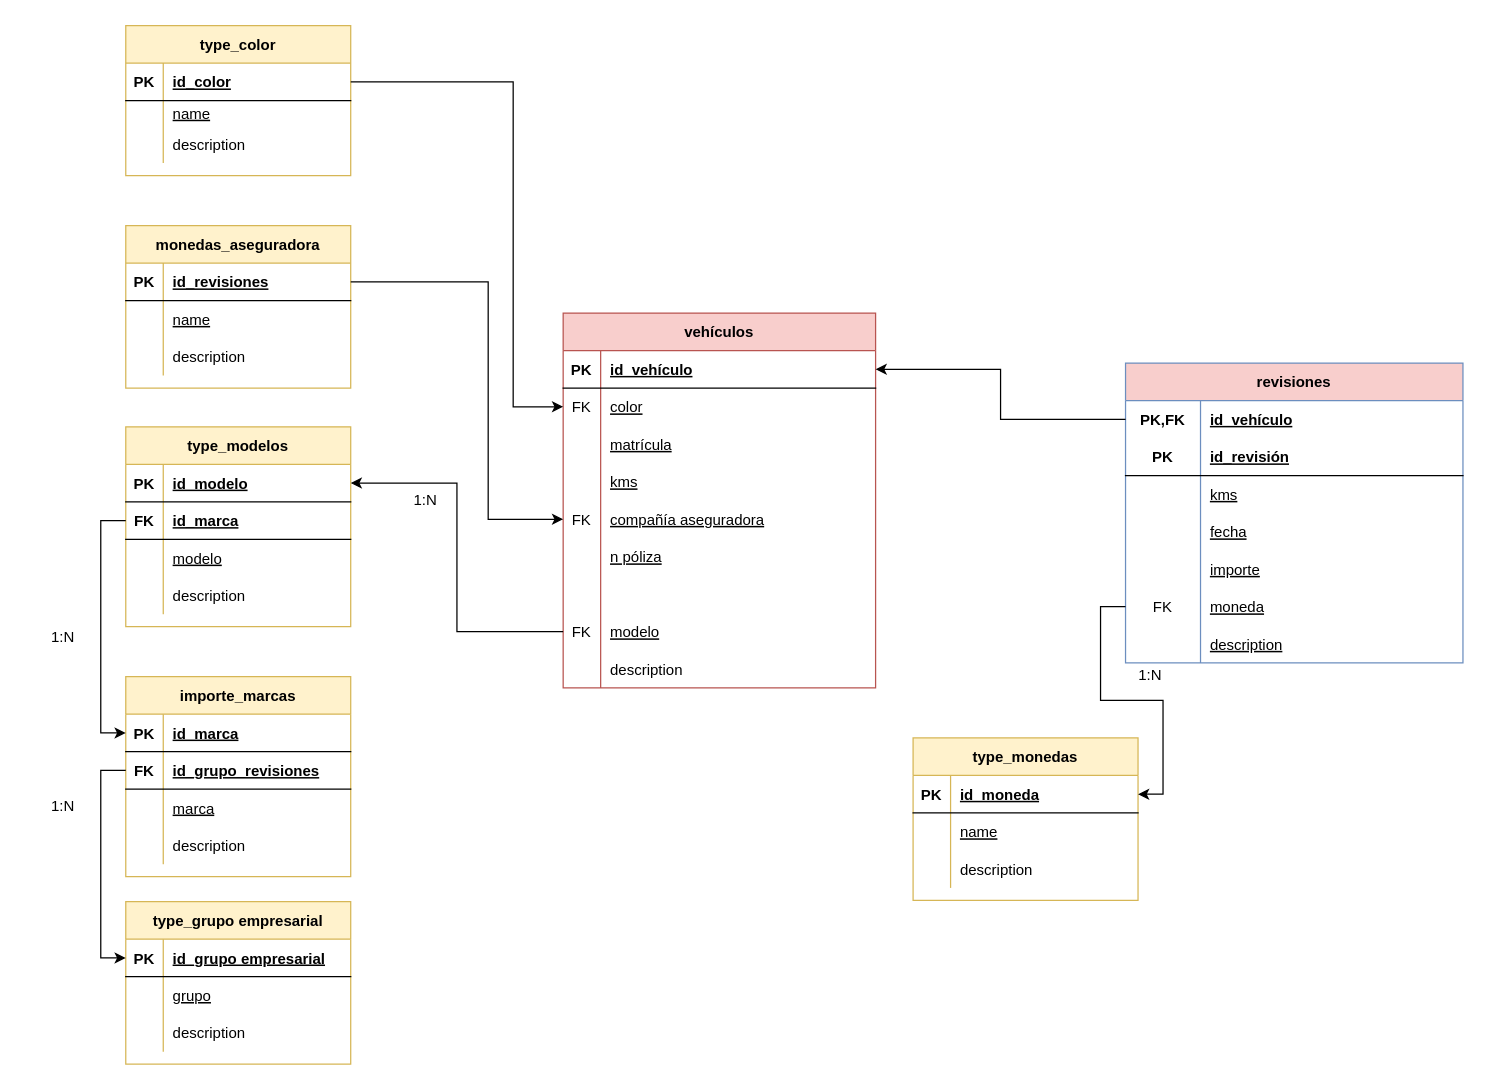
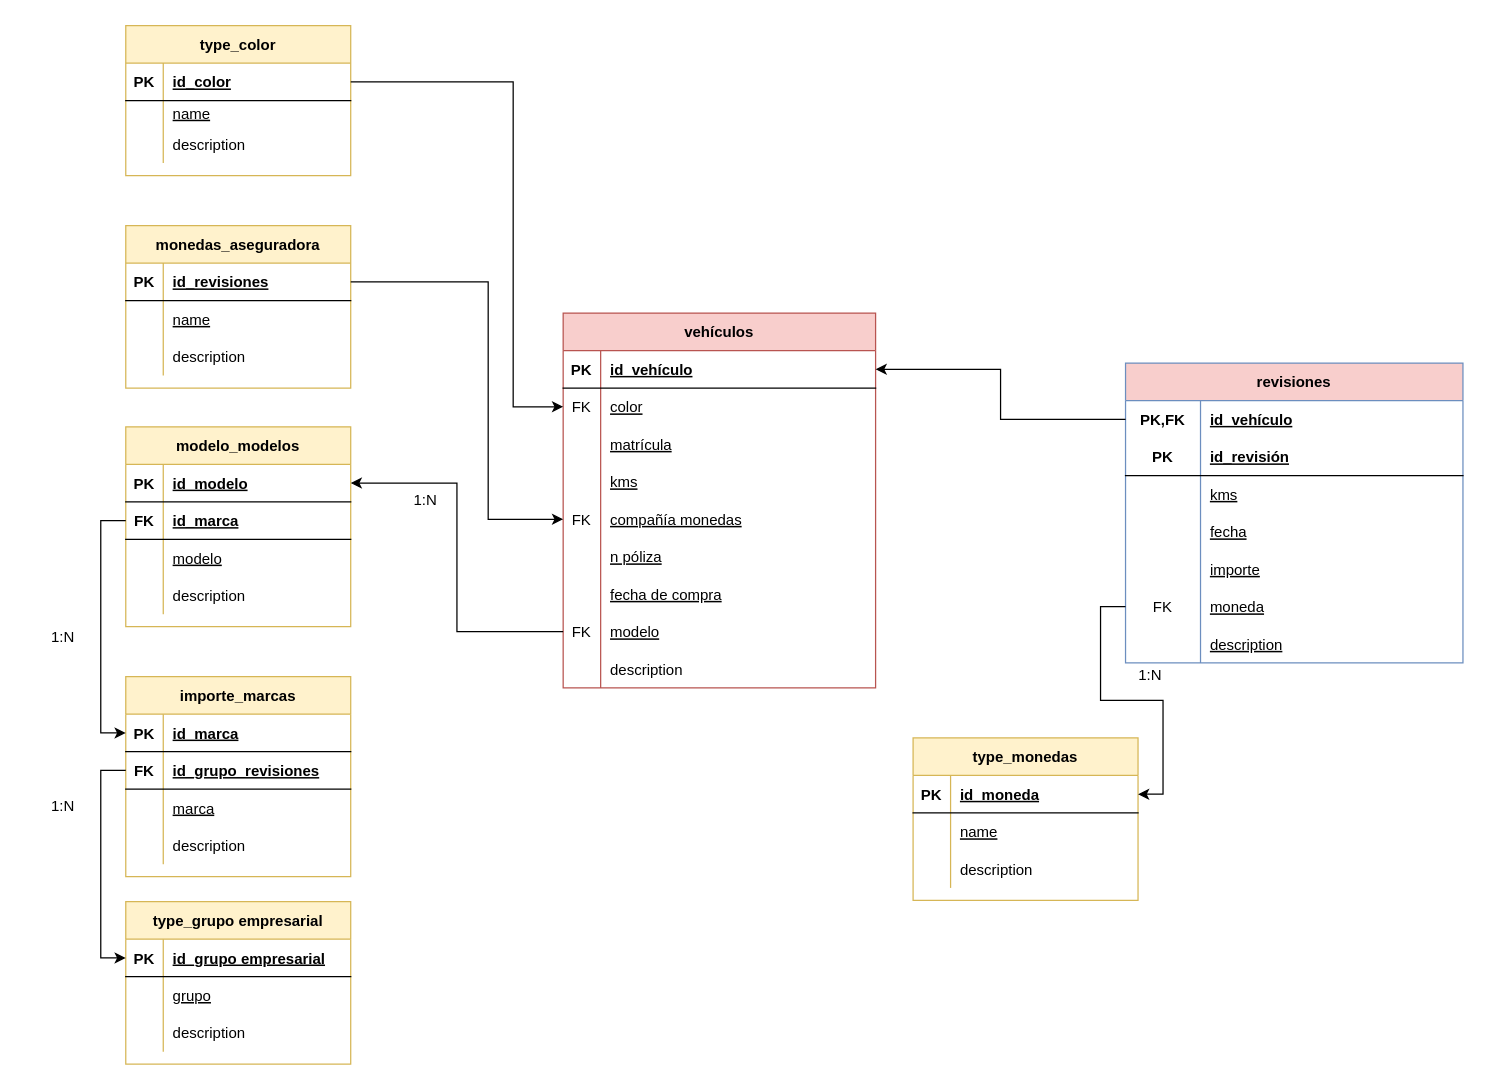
(238, 446) -> (238, 446)
(692, 520) -> (675, 520)
none -> (738, 594)
